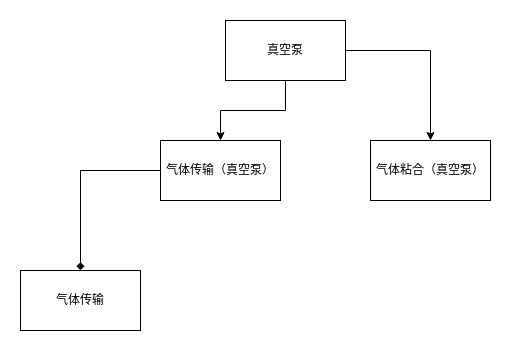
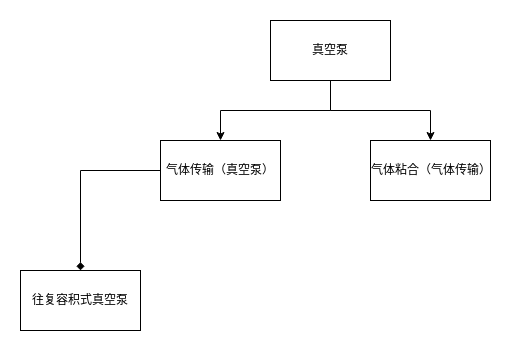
(286, 51) -> (331, 51)
(431, 171) -> (431, 171)
(81, 301) -> (81, 301)
